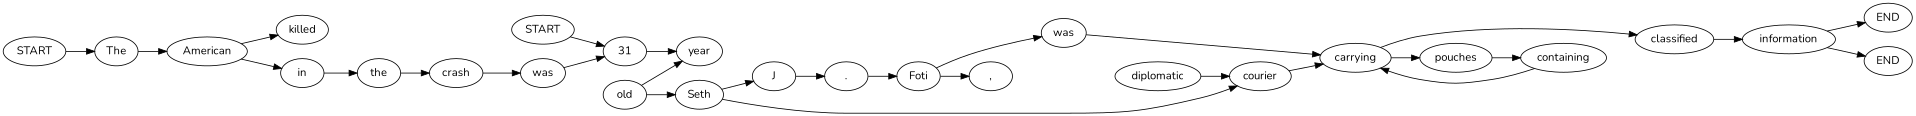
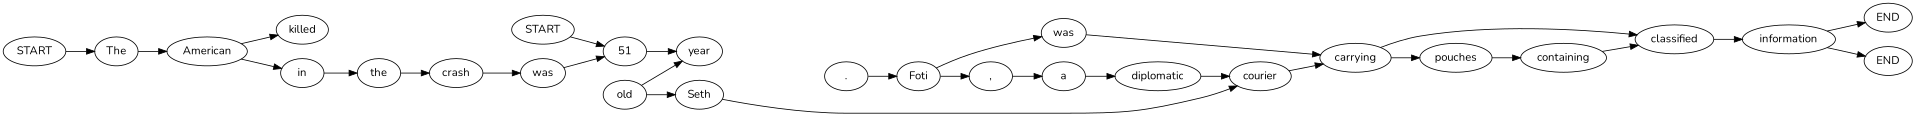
(625, 51) -> (625, 51)
(774, 76) -> none
none -> (1064, 76)
(1462, 83) -> (1616, 49)
